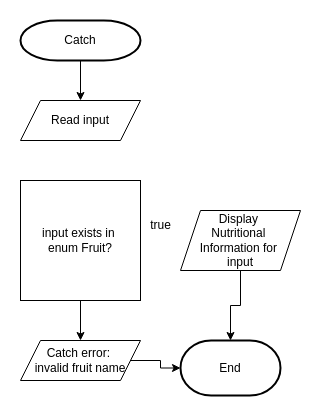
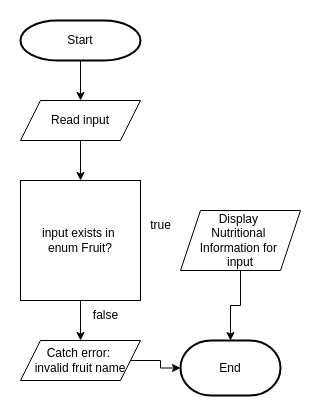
(81, 41) -> (81, 41)
none -> (81, 157)
none -> (106, 316)
